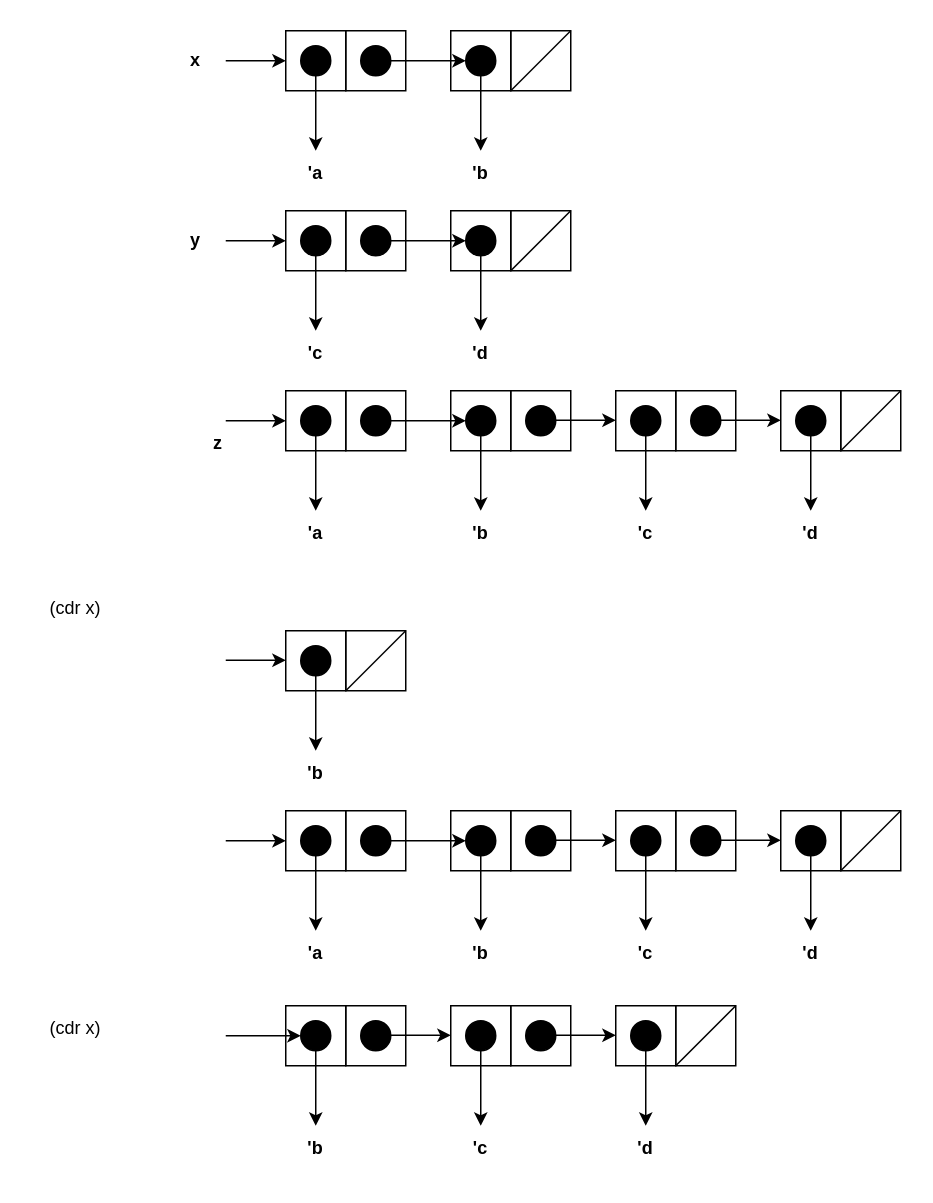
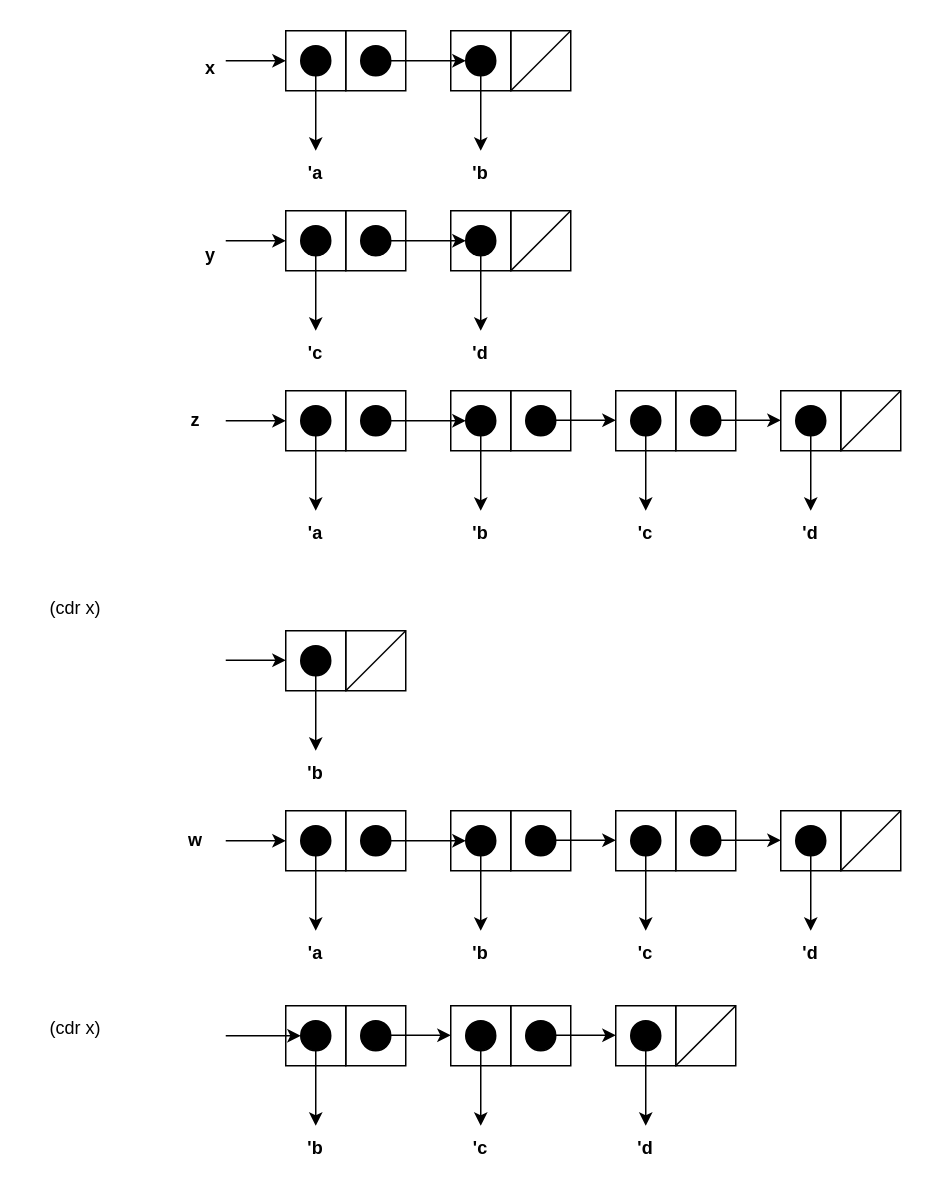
(196, 61) -> (211, 68)
(196, 241) -> (211, 256)
(218, 443) -> (196, 421)
none -> (196, 841)
